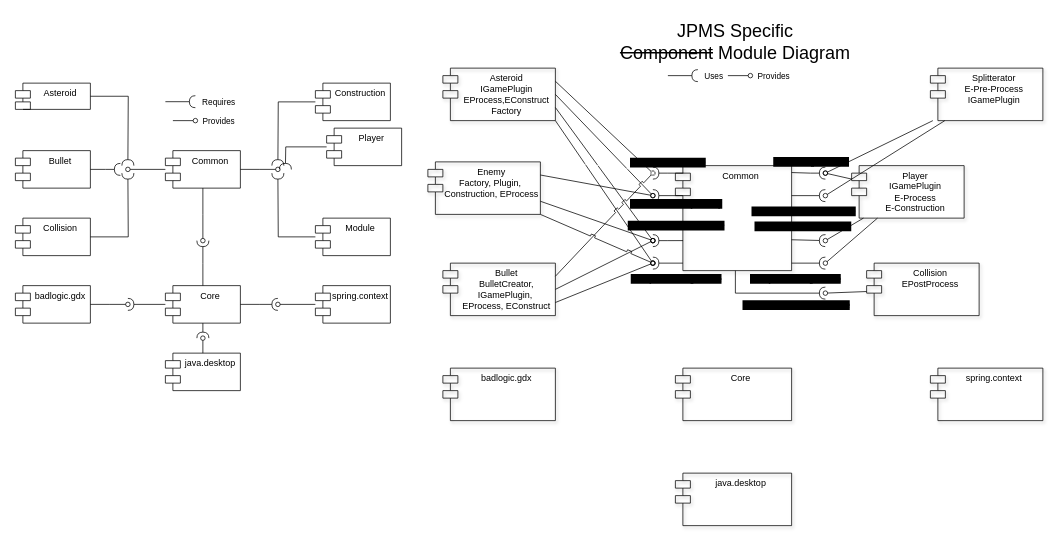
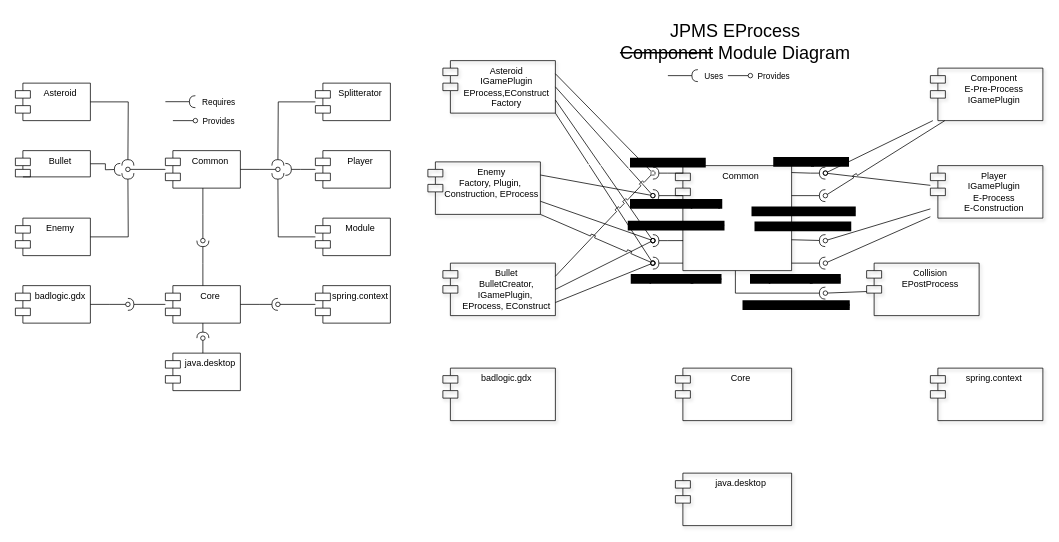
(735, 42) -> (735, 42)
(994, 89) -> (994, 89)
(360, 94) -> (360, 94)
(499, 94) -> (499, 87)
(53, 96) -> (53, 102)
(364, 147) -> (353, 169)
(53, 169) -> (53, 164)
(908, 192) -> (987, 192)
(60, 229) -> (60, 229)
